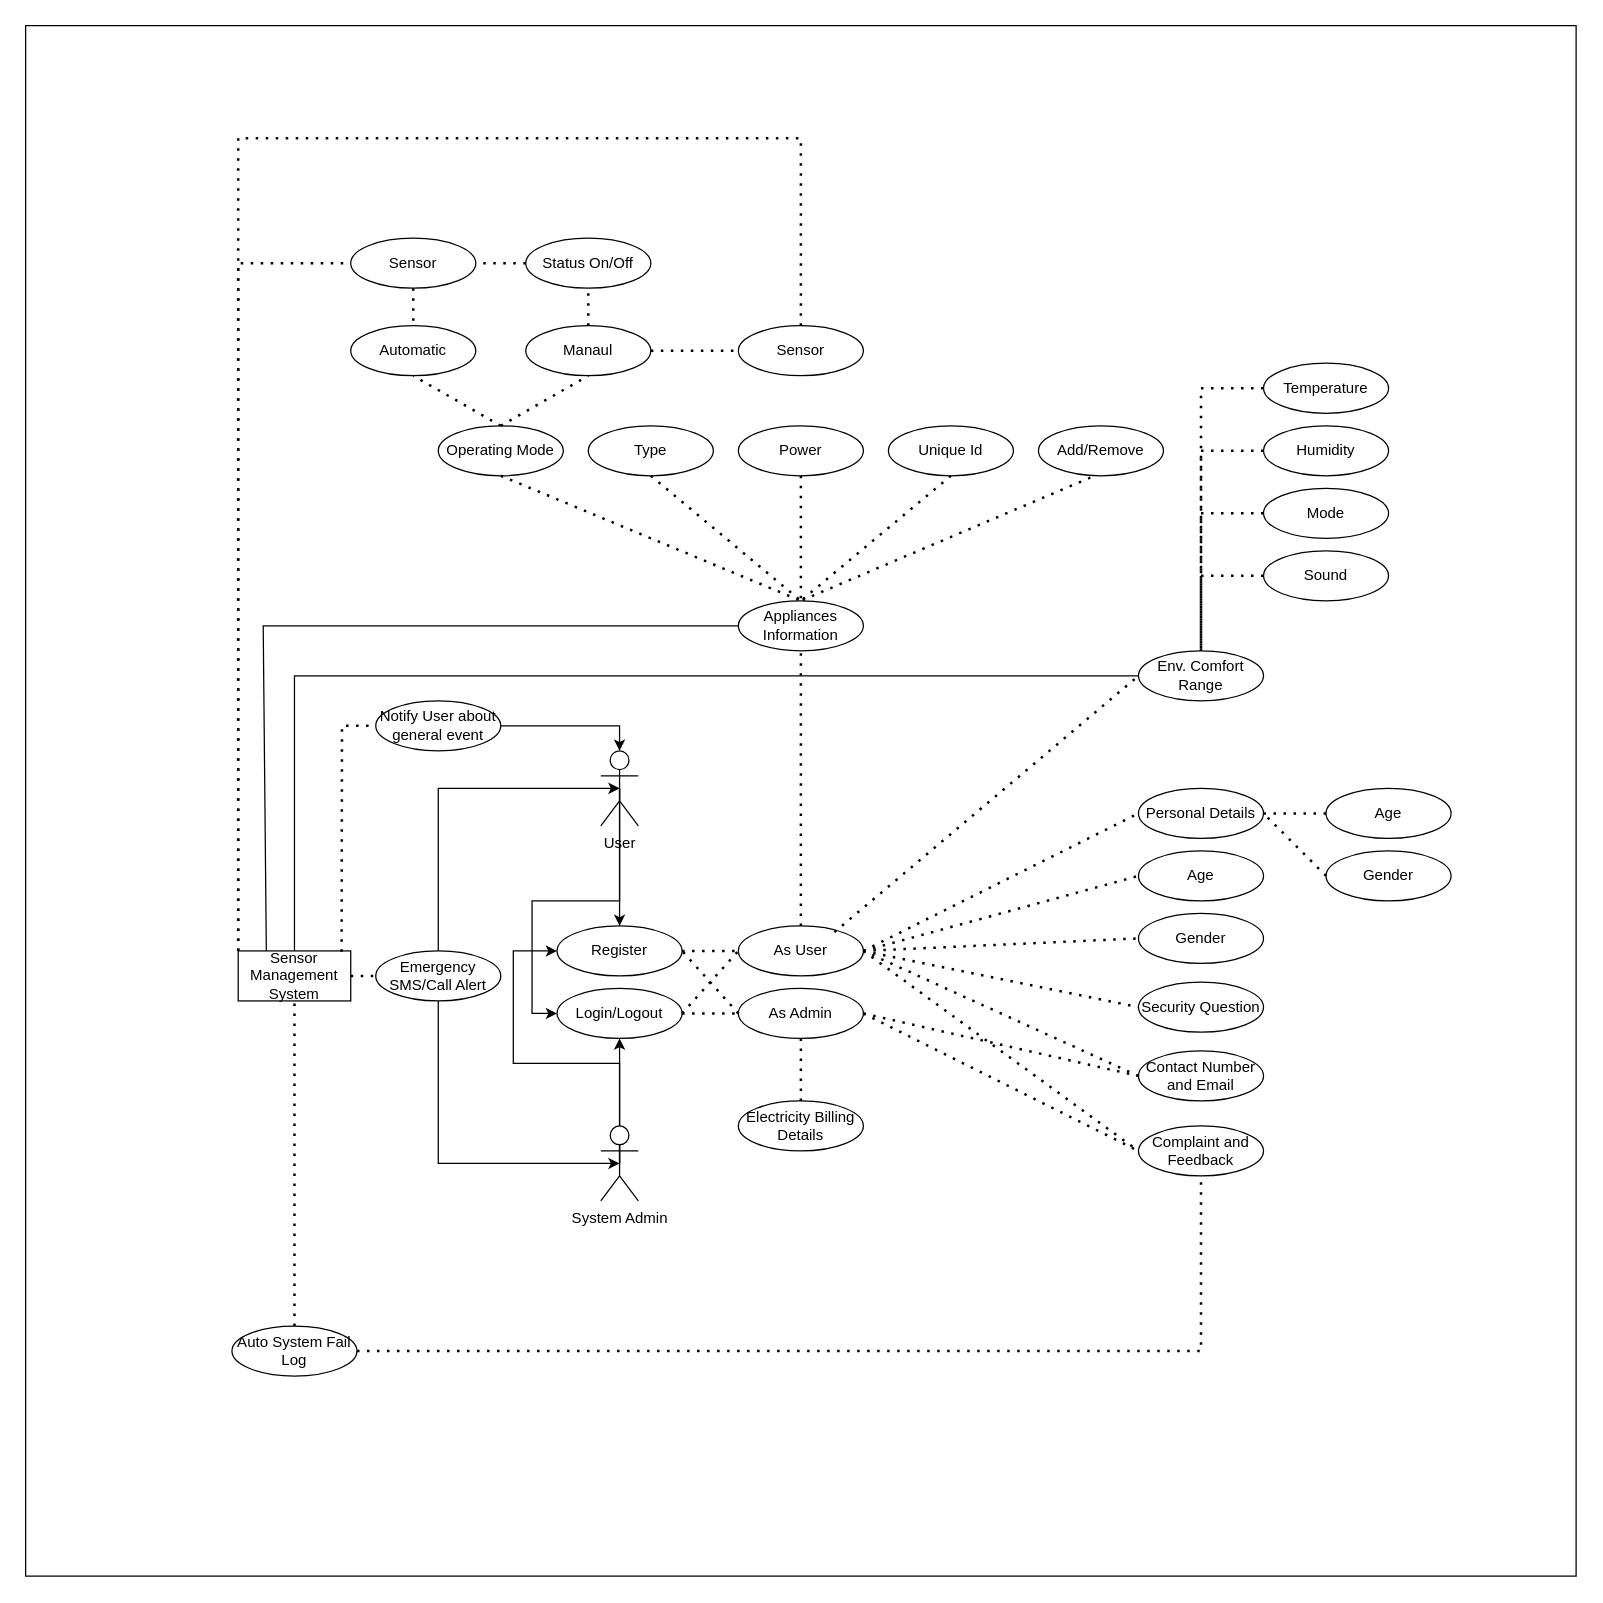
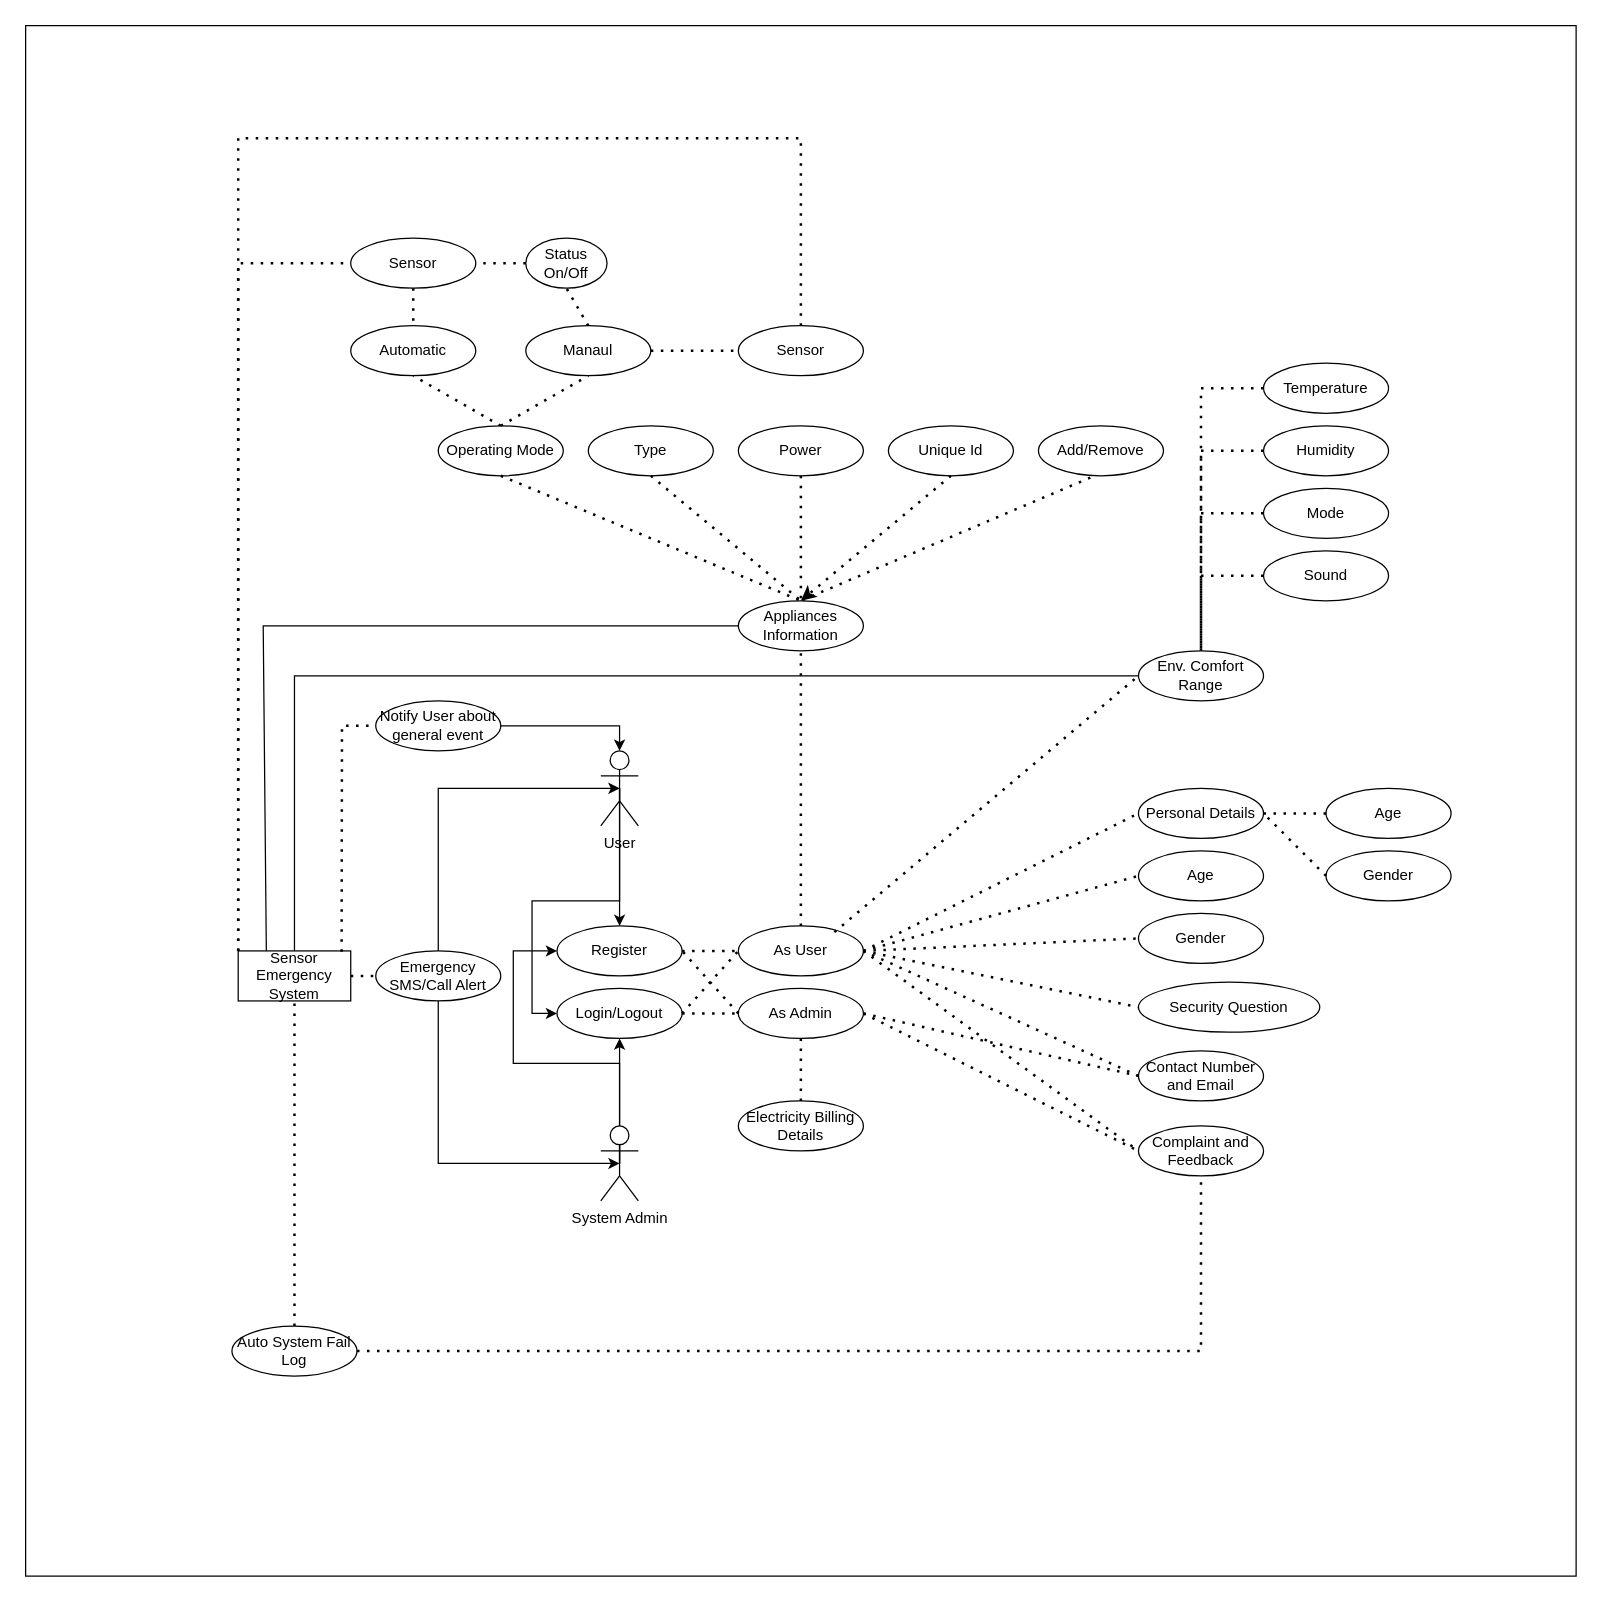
(588, 263) -> (566, 263)
(810, 593) -> (810, 593)
(294, 976) -> (294, 976)
(1201, 1007) -> (1229, 1007)
